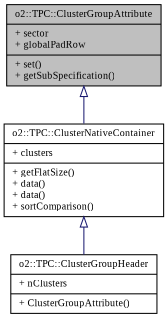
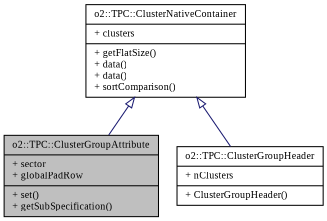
(84, 110) -> (119, 120)
(75, 303) -> (237, 195)
